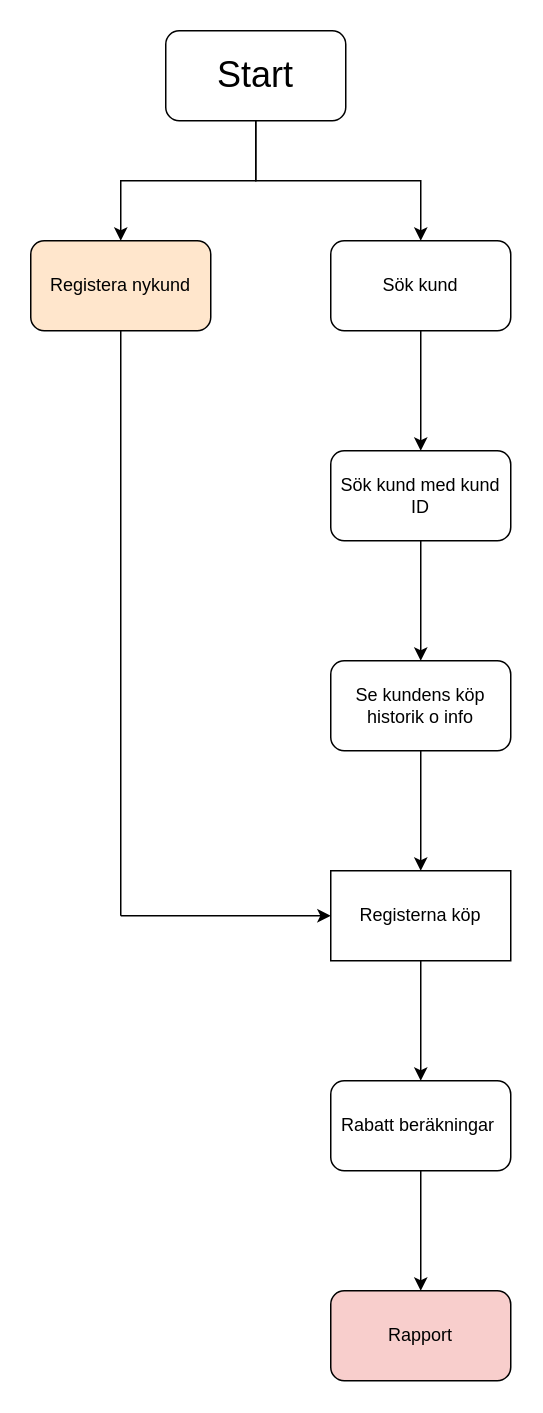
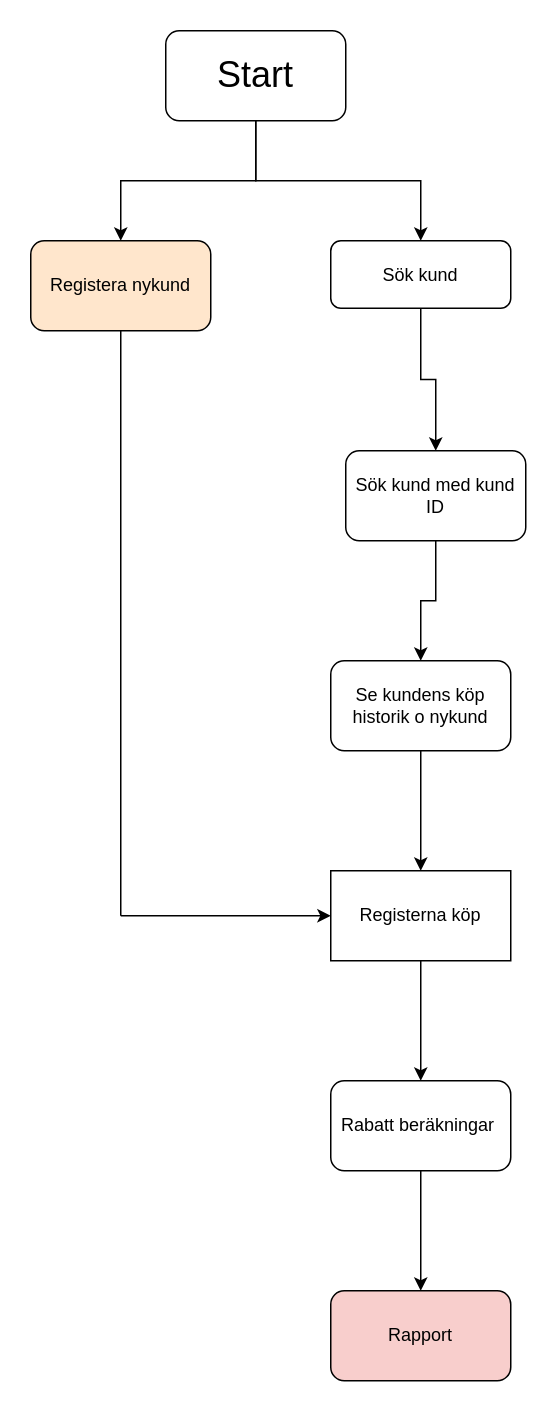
(421, 286) -> (421, 275)
(421, 496) -> (436, 496)
(421, 706) -> (421, 706)
